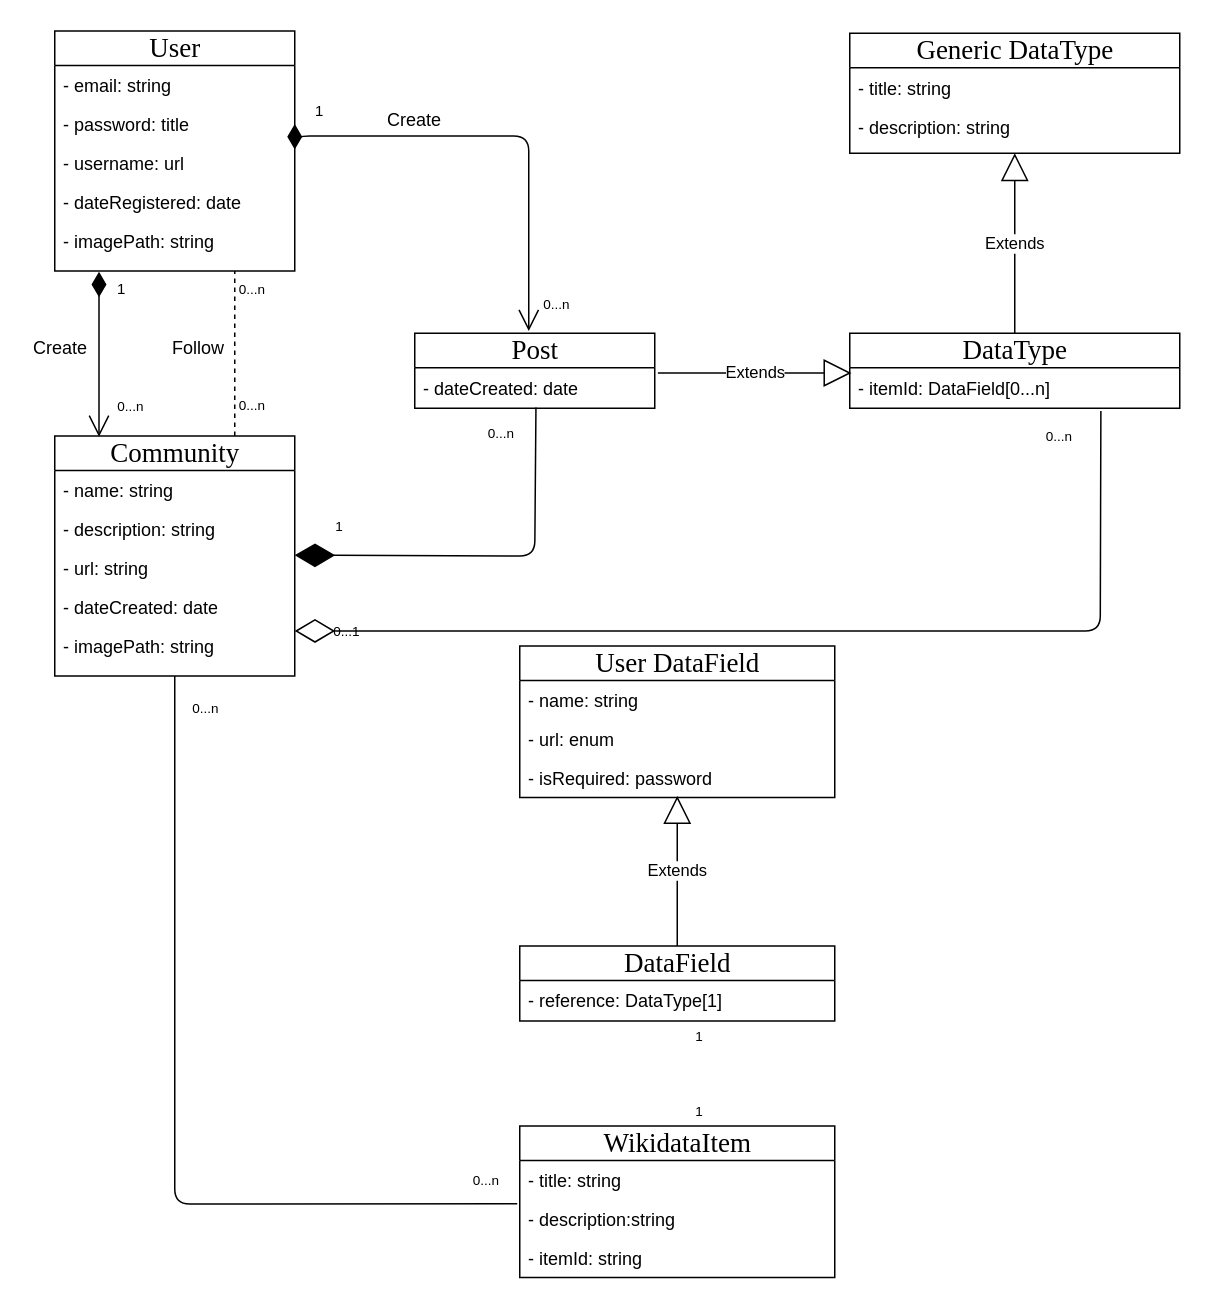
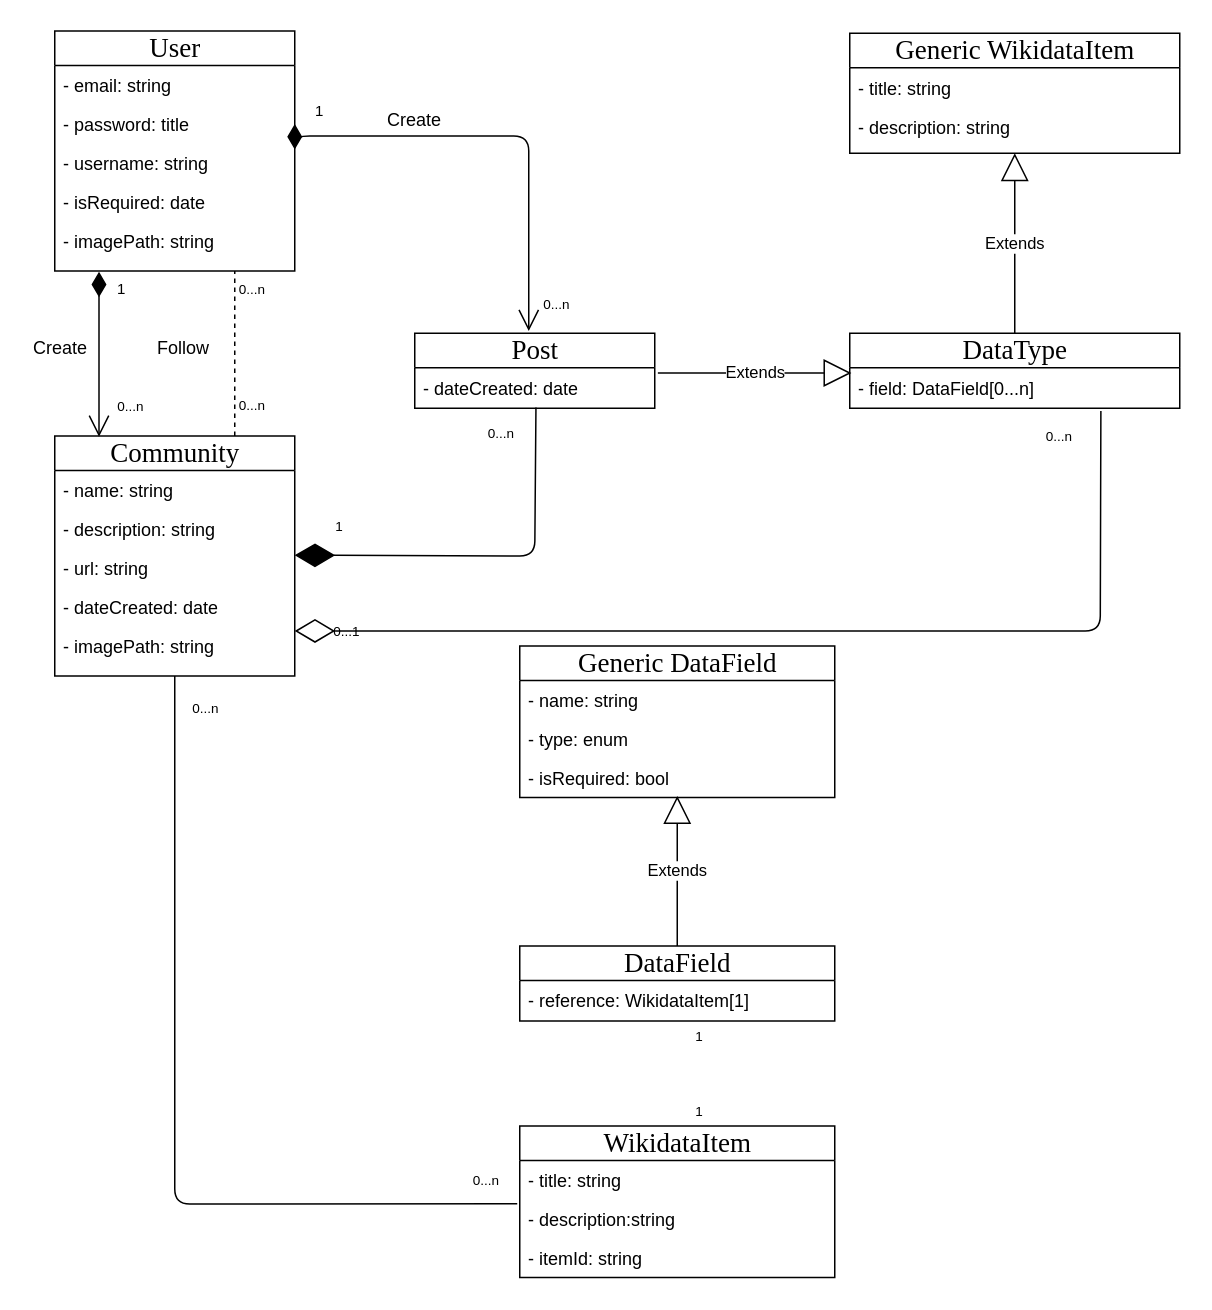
(1016, 50) -> (1016, 50)
(130, 165) -> (145, 165)
(165, 204) -> (143, 204)
(199, 348) -> (184, 348)
(969, 390) -> (961, 390)
(678, 664) -> (678, 664)
(575, 741) -> (582, 741)
(628, 780) -> (605, 780)
(643, 1002) -> (658, 1002)
